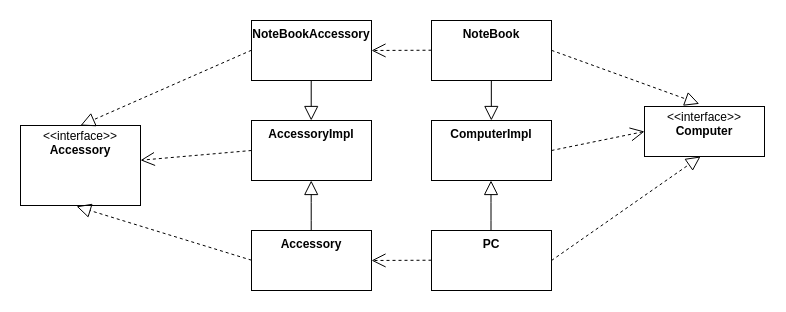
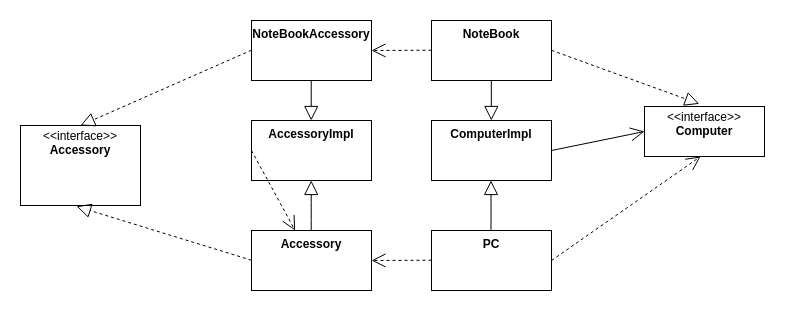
(597, 141) -> (597, 141)
(198, 155) -> (273, 190)
(687, 166) -> (692, 162)
